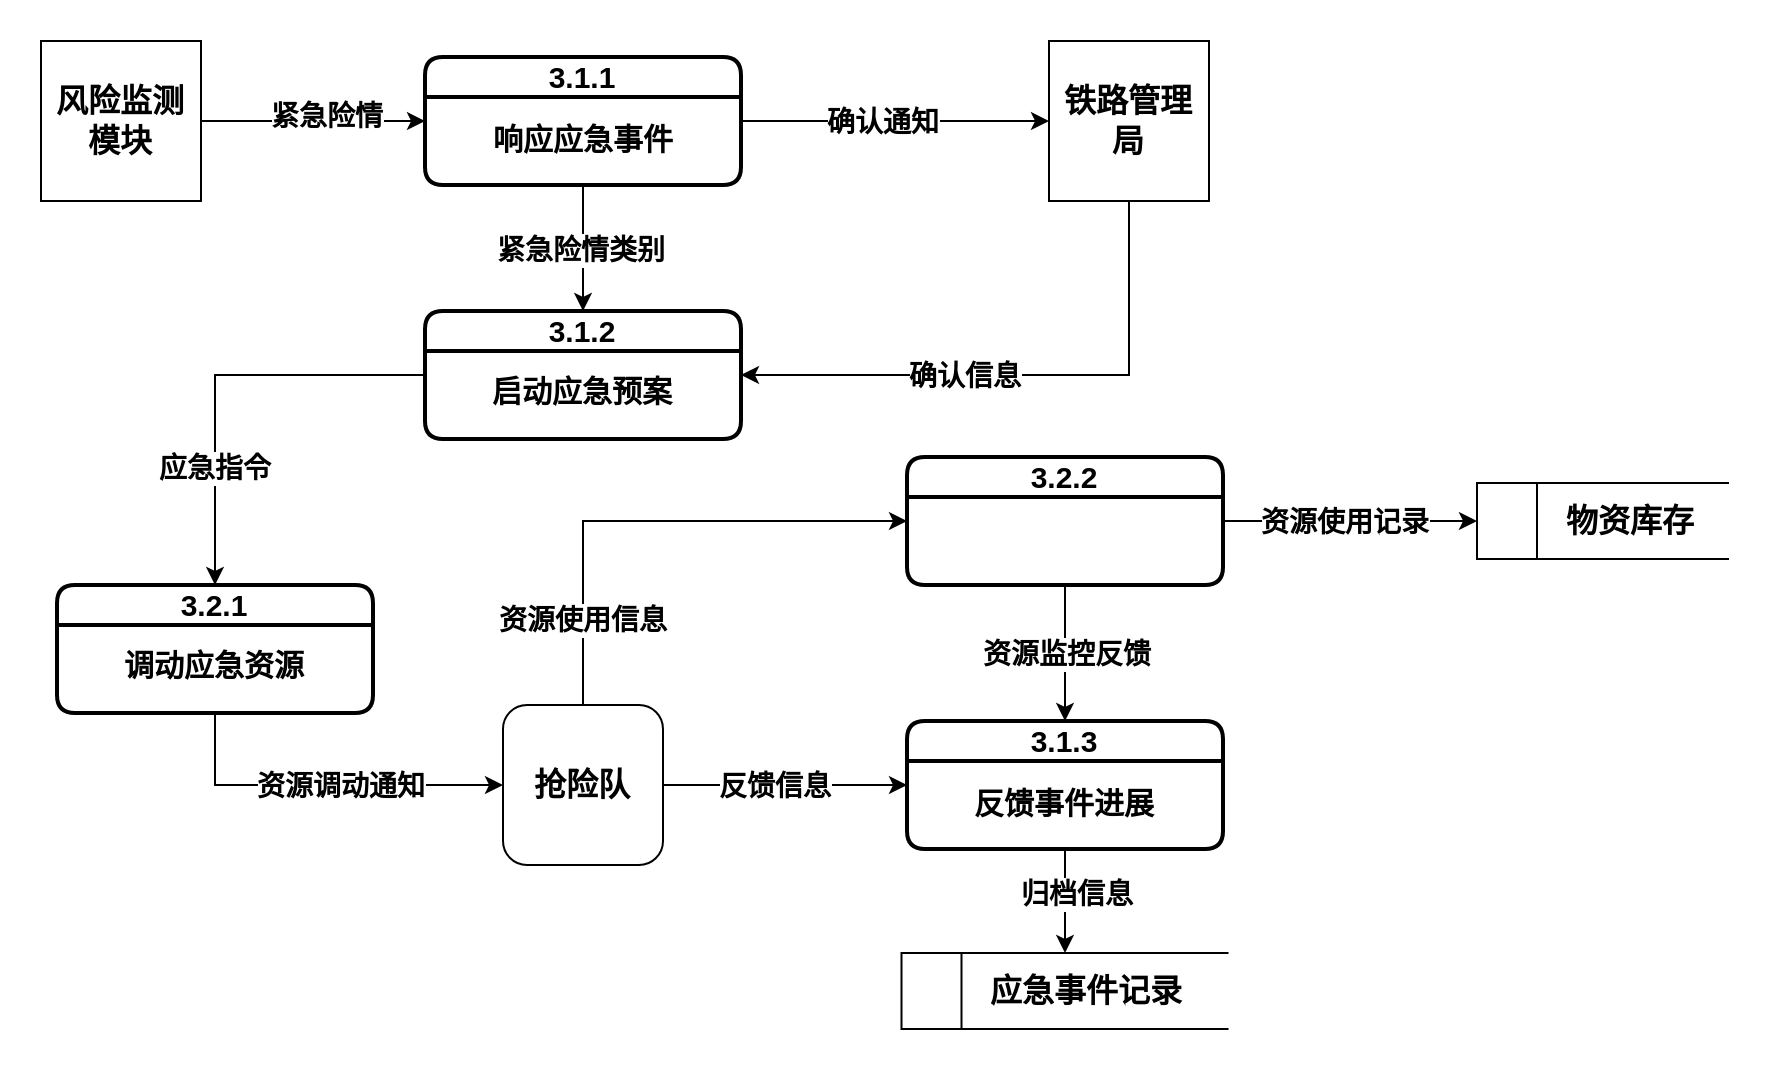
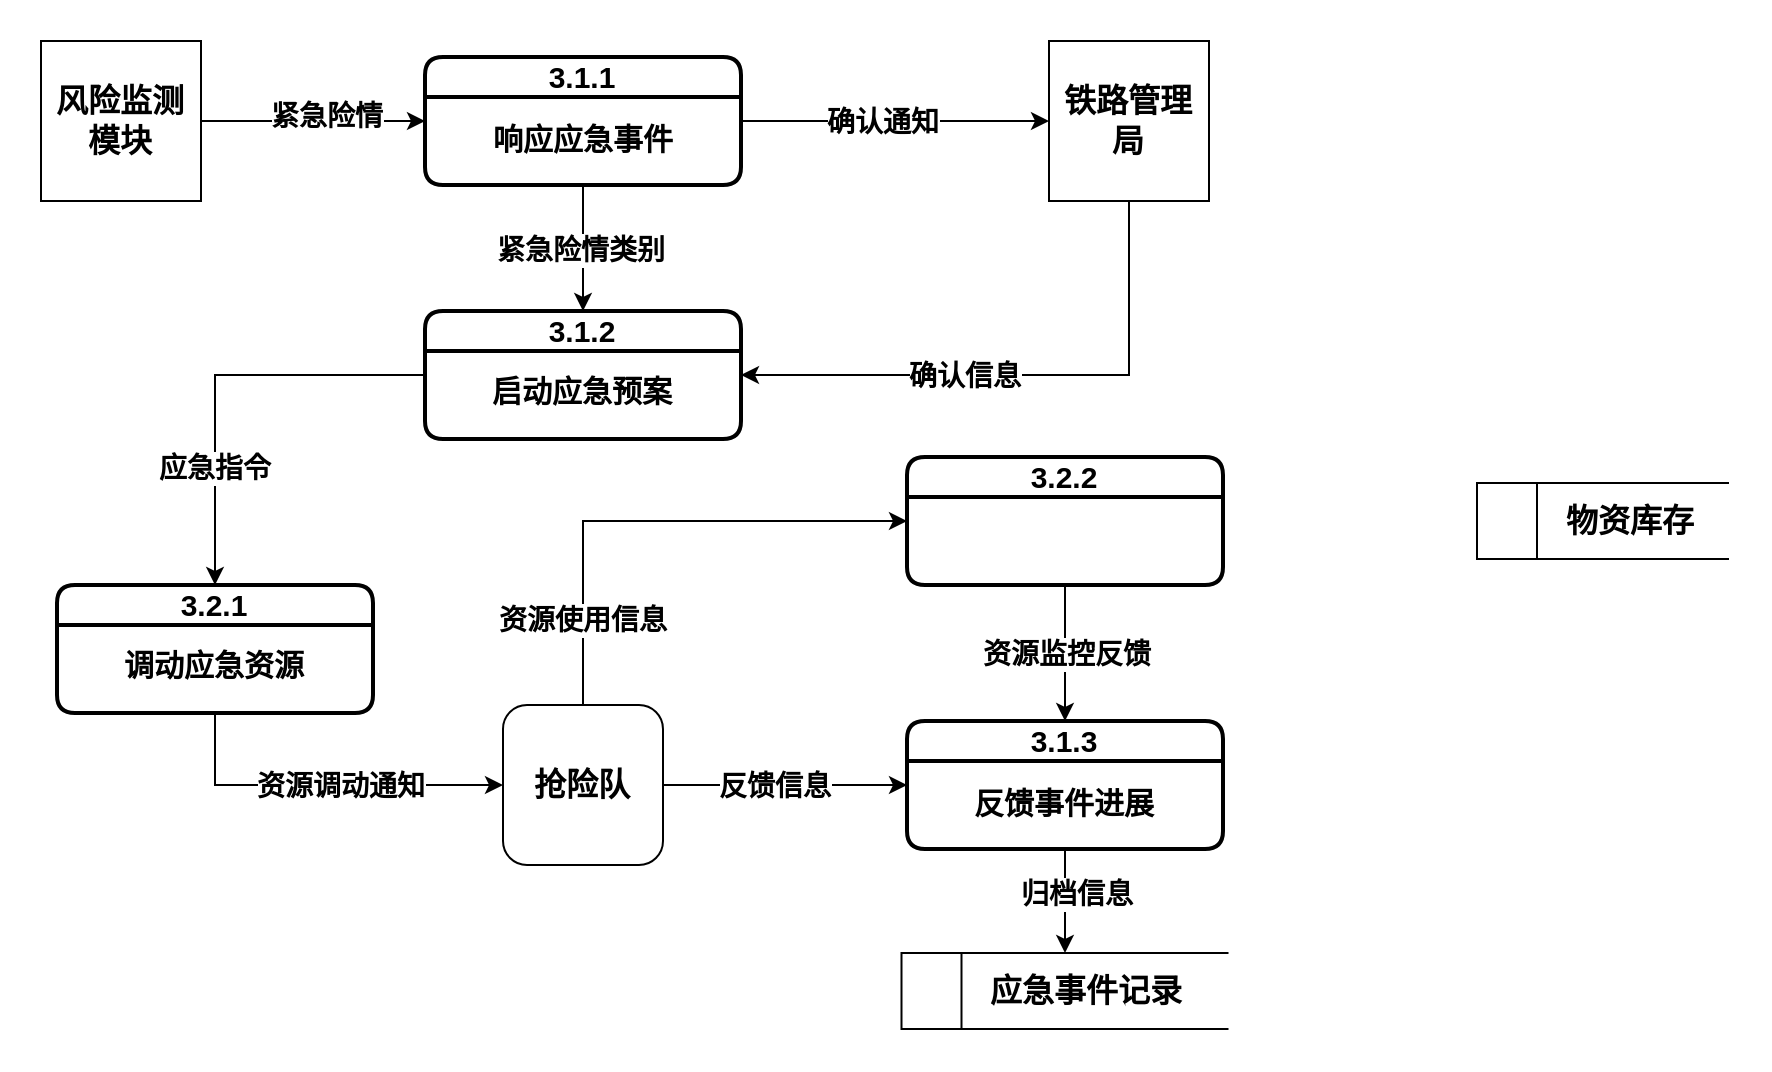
(1343, 521) -> none
